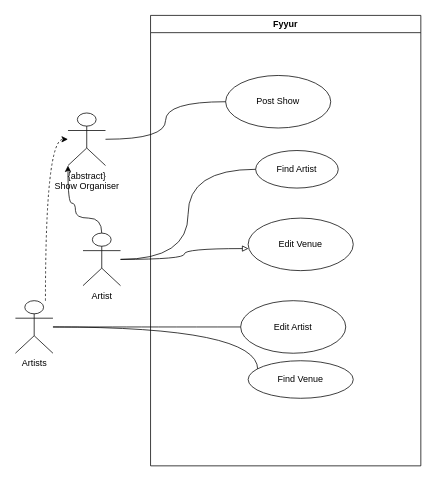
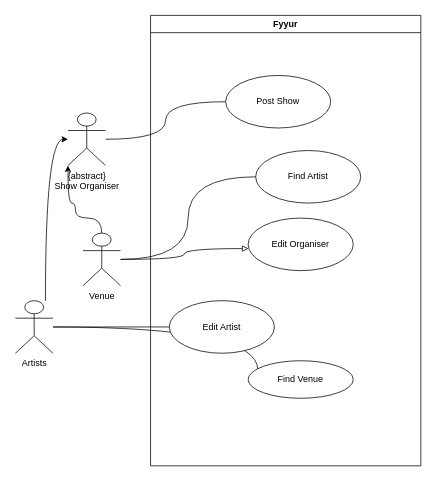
(297, 169) -> (308, 177)
(47, 219) -> (47, 219)
(300, 244) -> (300, 244)
(102, 296) -> (102, 296)
(293, 327) -> (222, 327)
